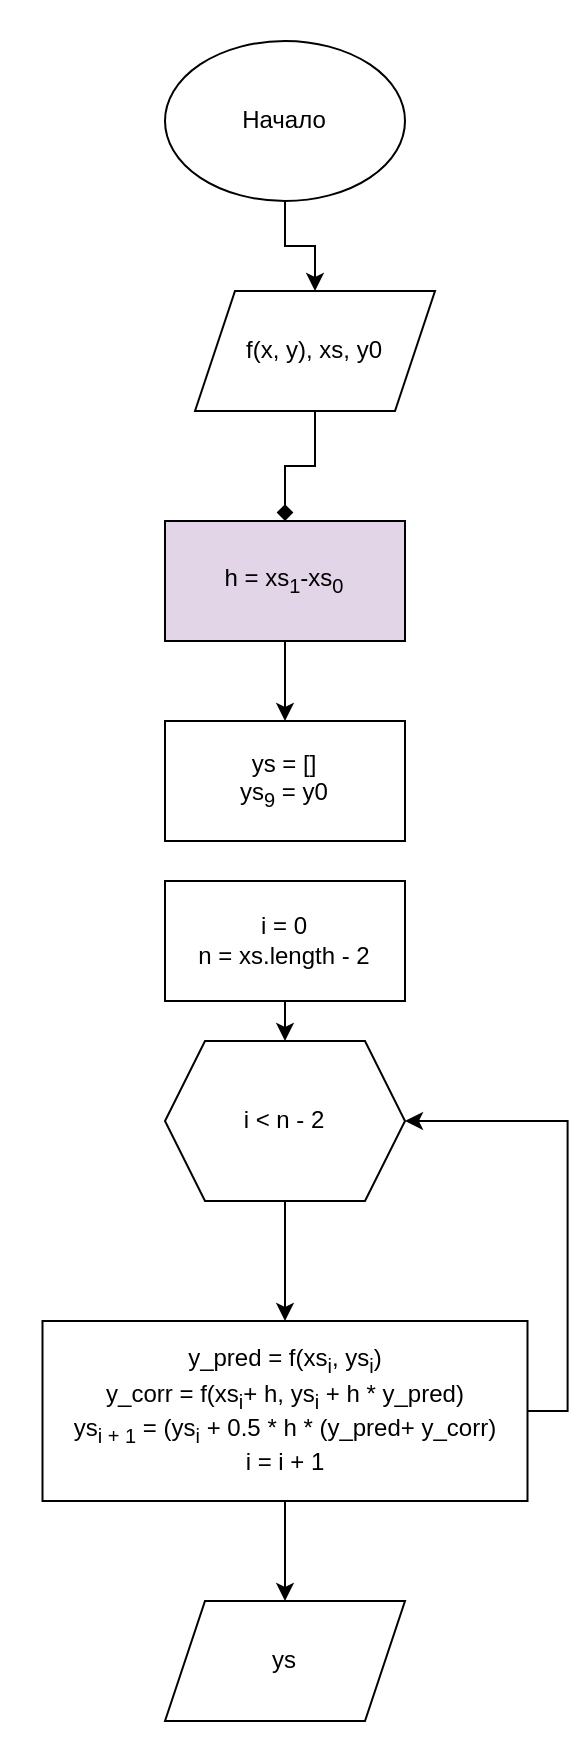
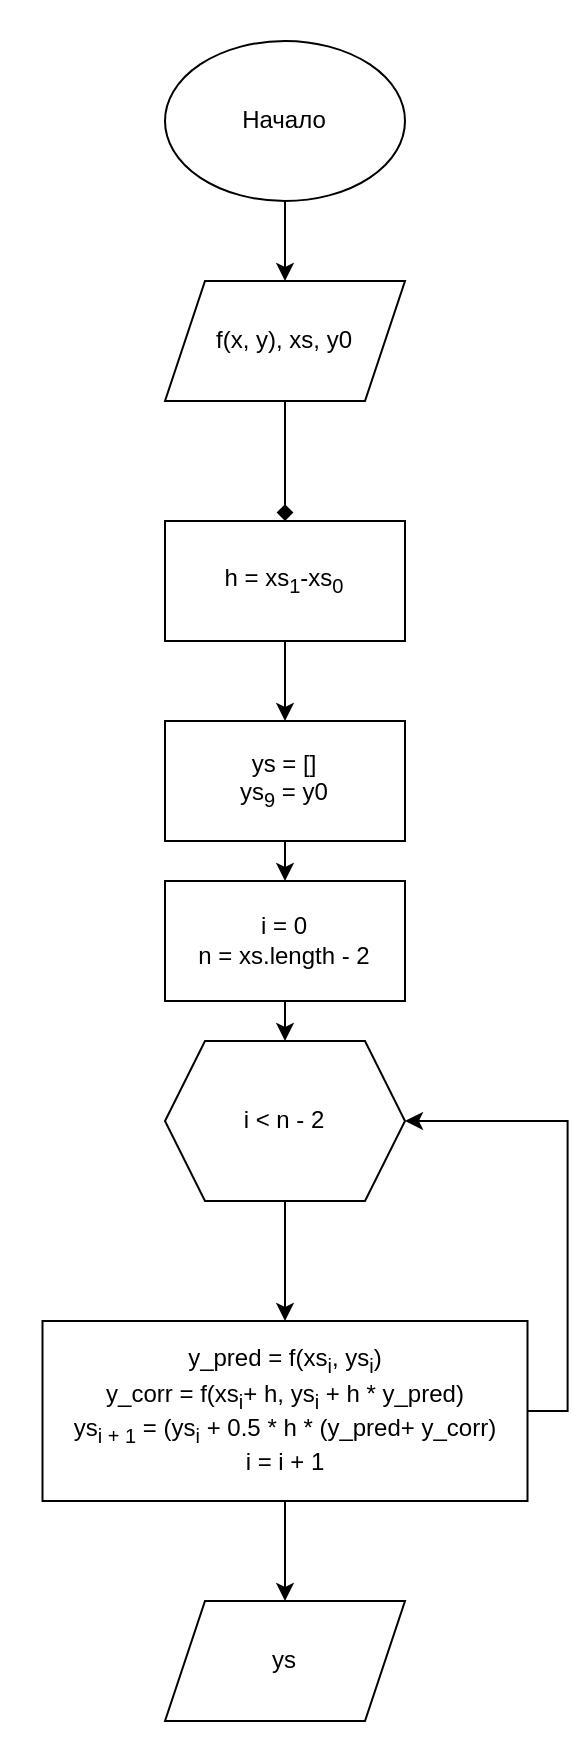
(315, 351) -> (285, 341)
(285, 581) -> (285, 581)
none -> (285, 854)
